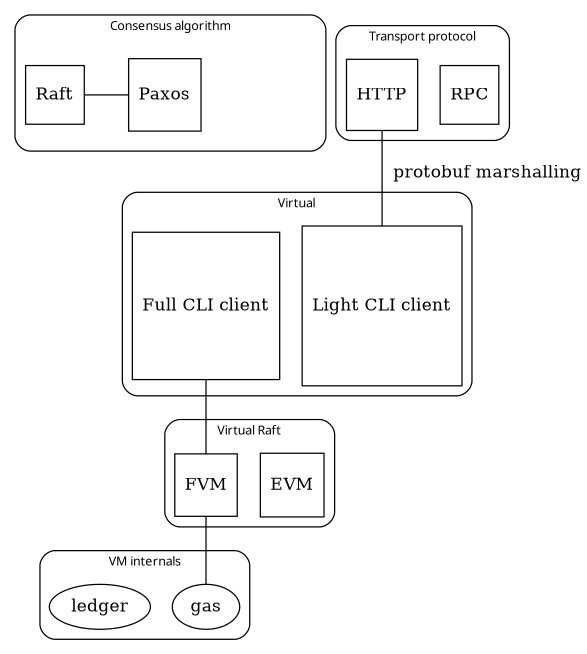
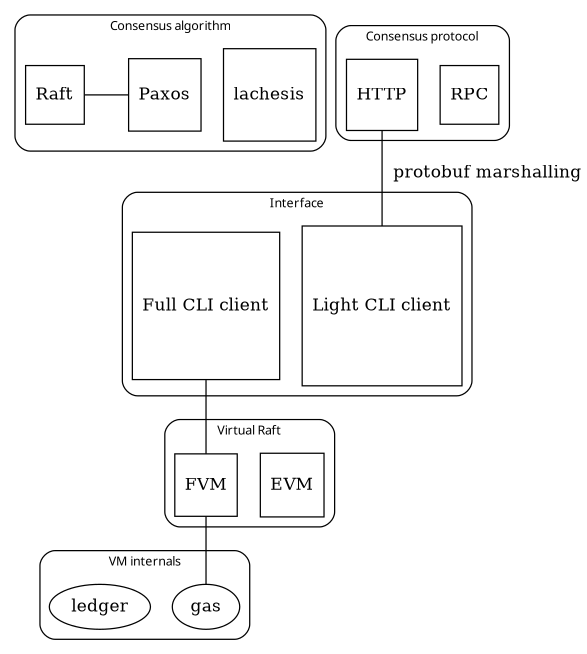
(423, 37) -> (423, 37)
none -> (270, 95)
(297, 204) -> (297, 204)
